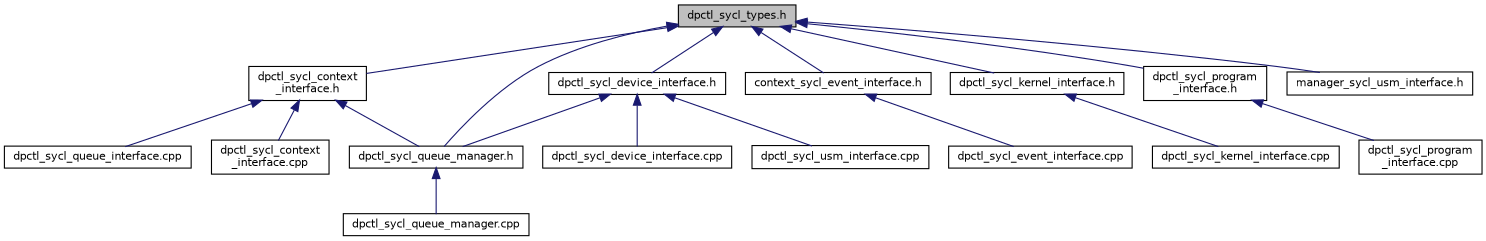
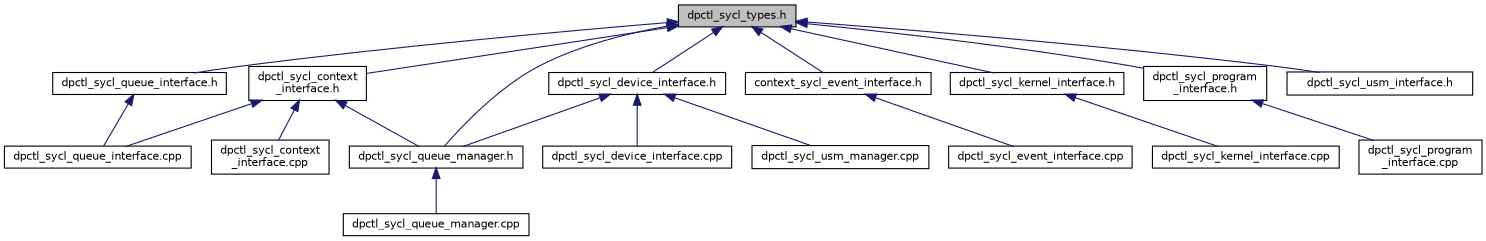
none -> (140, 83)
(1380, 83) -> (1380, 83)
(840, 157) -> (840, 157)
